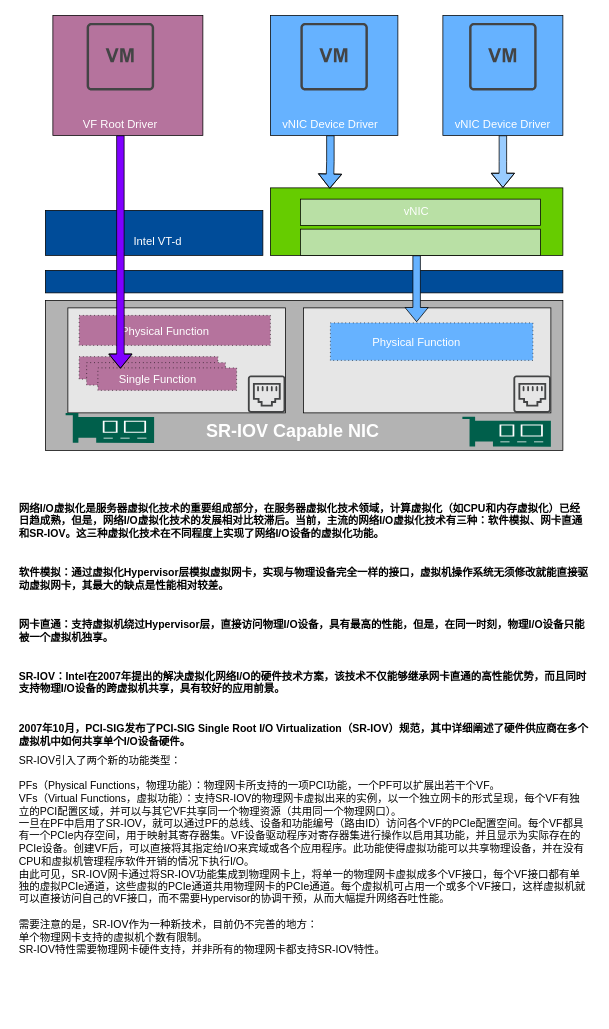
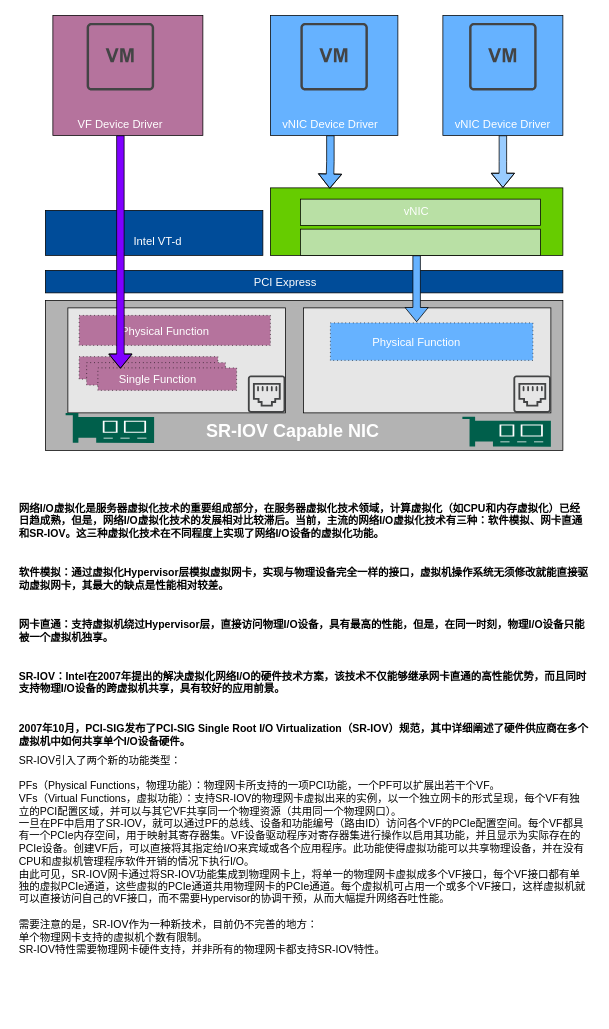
(120, 124) -> (120, 124)
none -> (285, 281)
